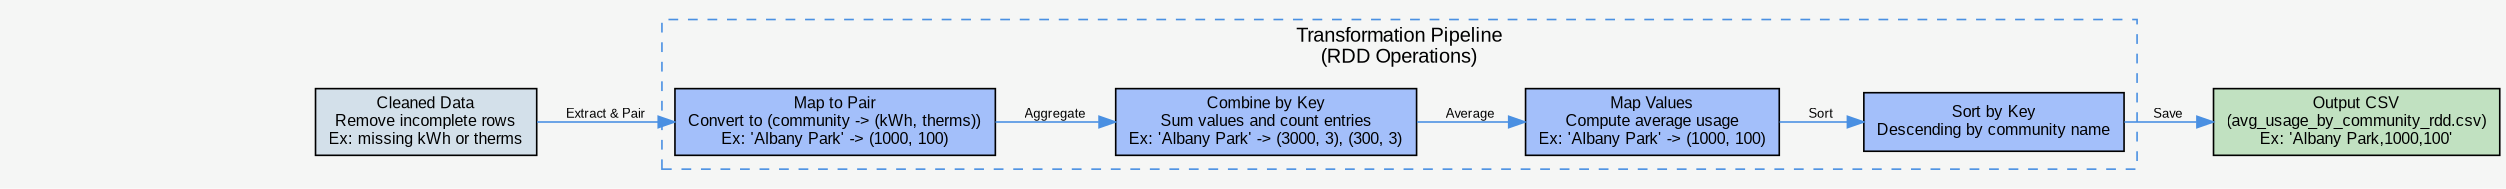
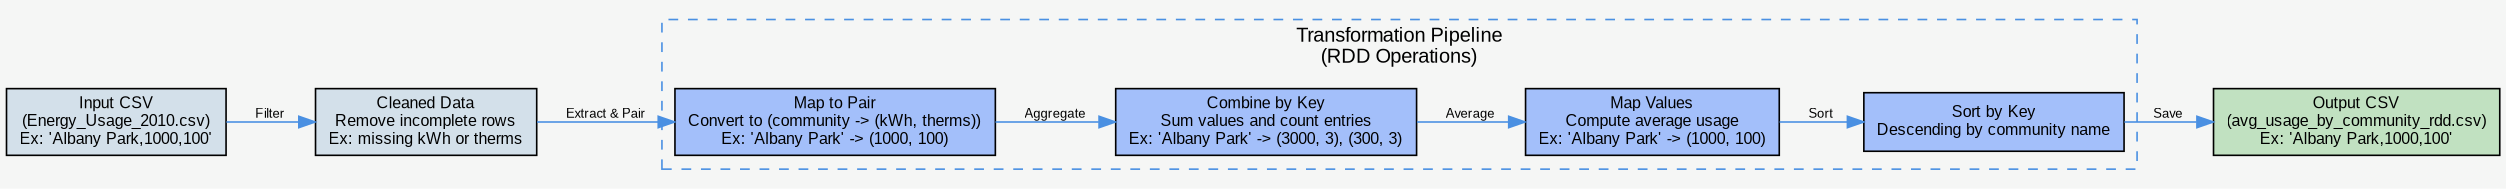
none -> (116, 122)
